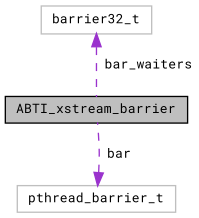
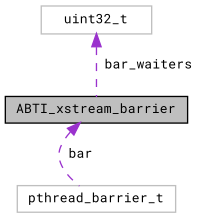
(96, 20) -> (96, 20)
(99, 148) -> (60, 161)
